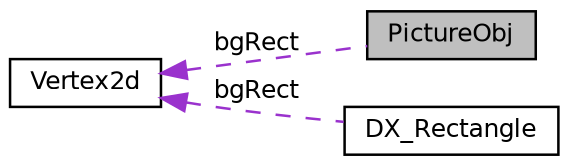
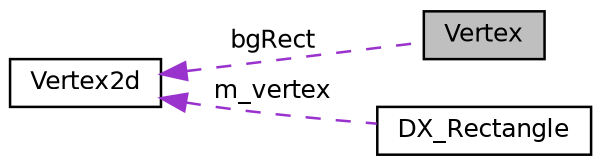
(451, 35) -> (484, 35)
(253, 92) -> (269, 92)
